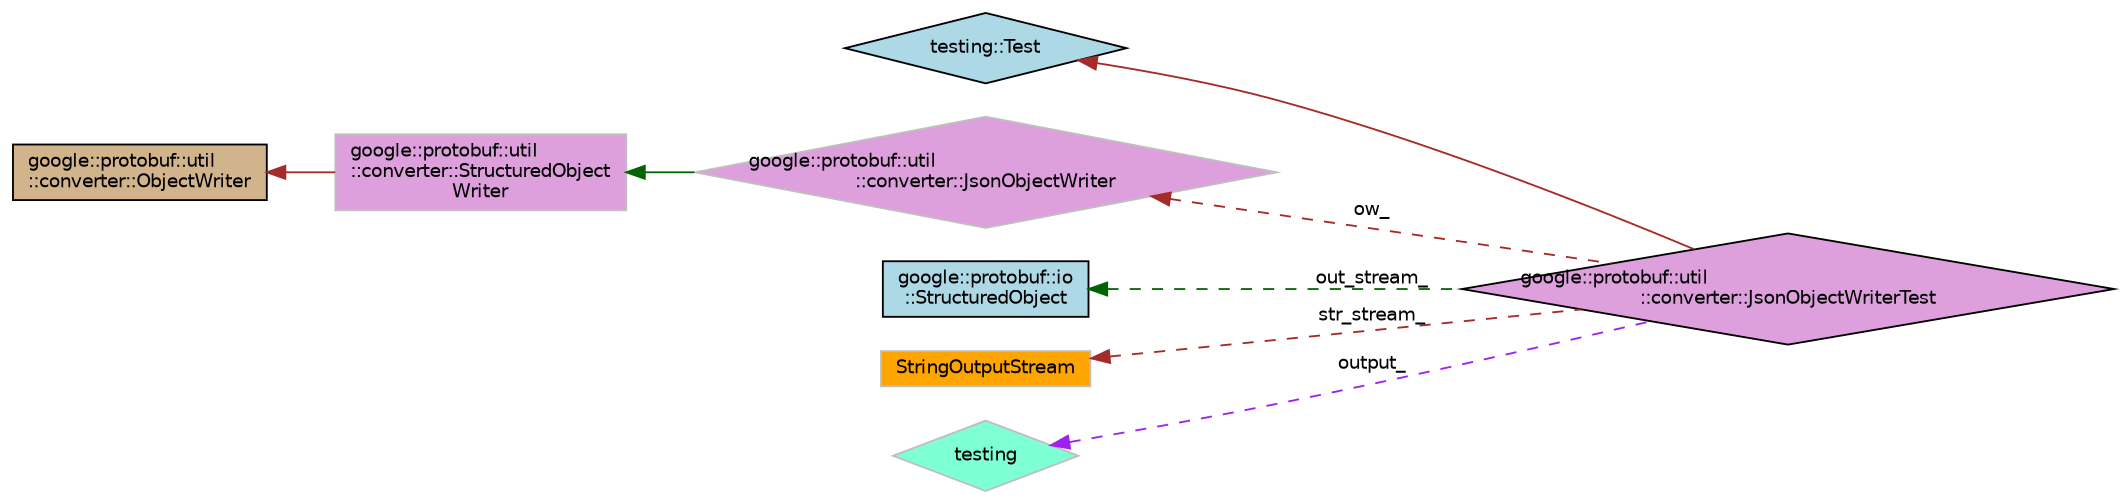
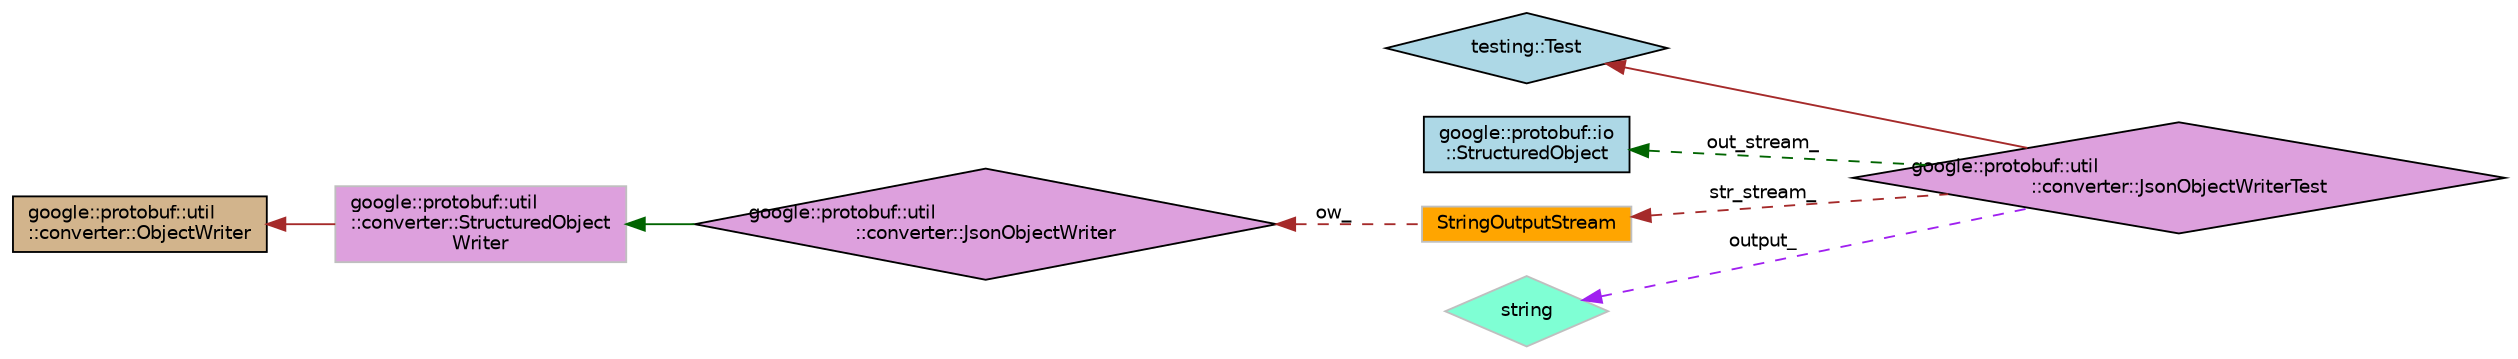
(986, 172) -> (986, 224)
(1391, 231) -> (1358, 224)
(986, 456) -> (1527, 311)
